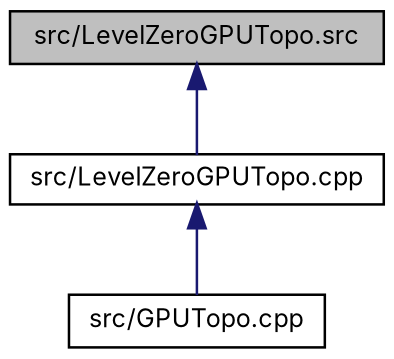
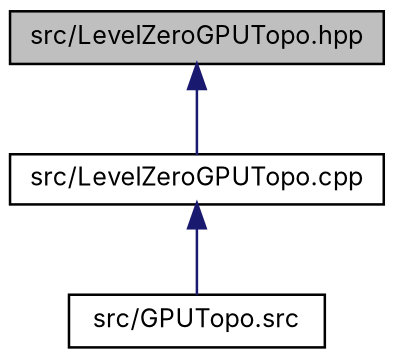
(197, 38) -> (197, 38)
(197, 321) -> (197, 321)
